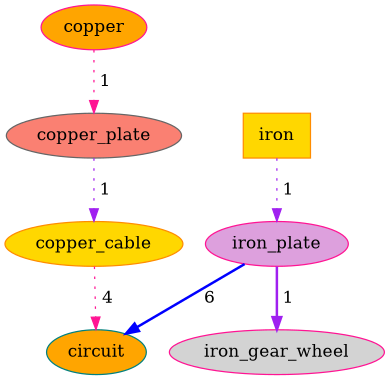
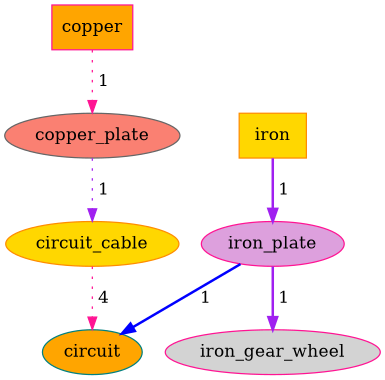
(94, 27) -> (92, 27)
(277, 184) -> (273, 184)
(94, 244) -> (92, 244)
(207, 298) -> (203, 298)
